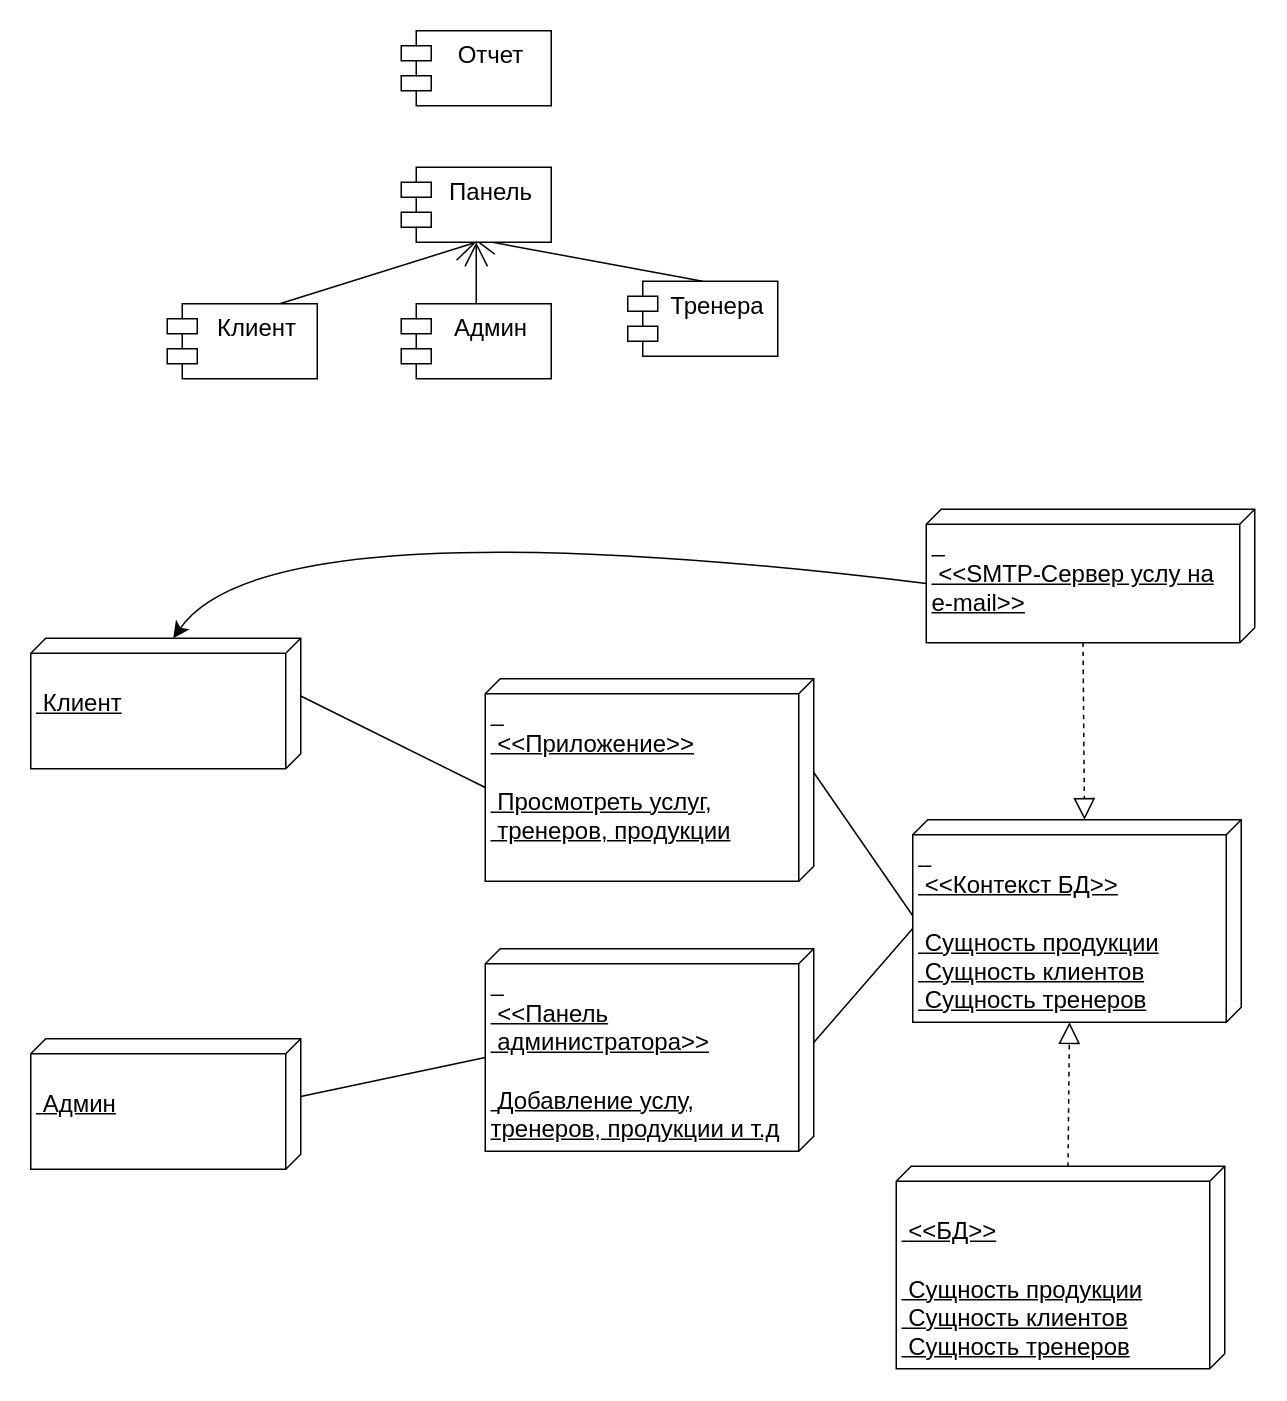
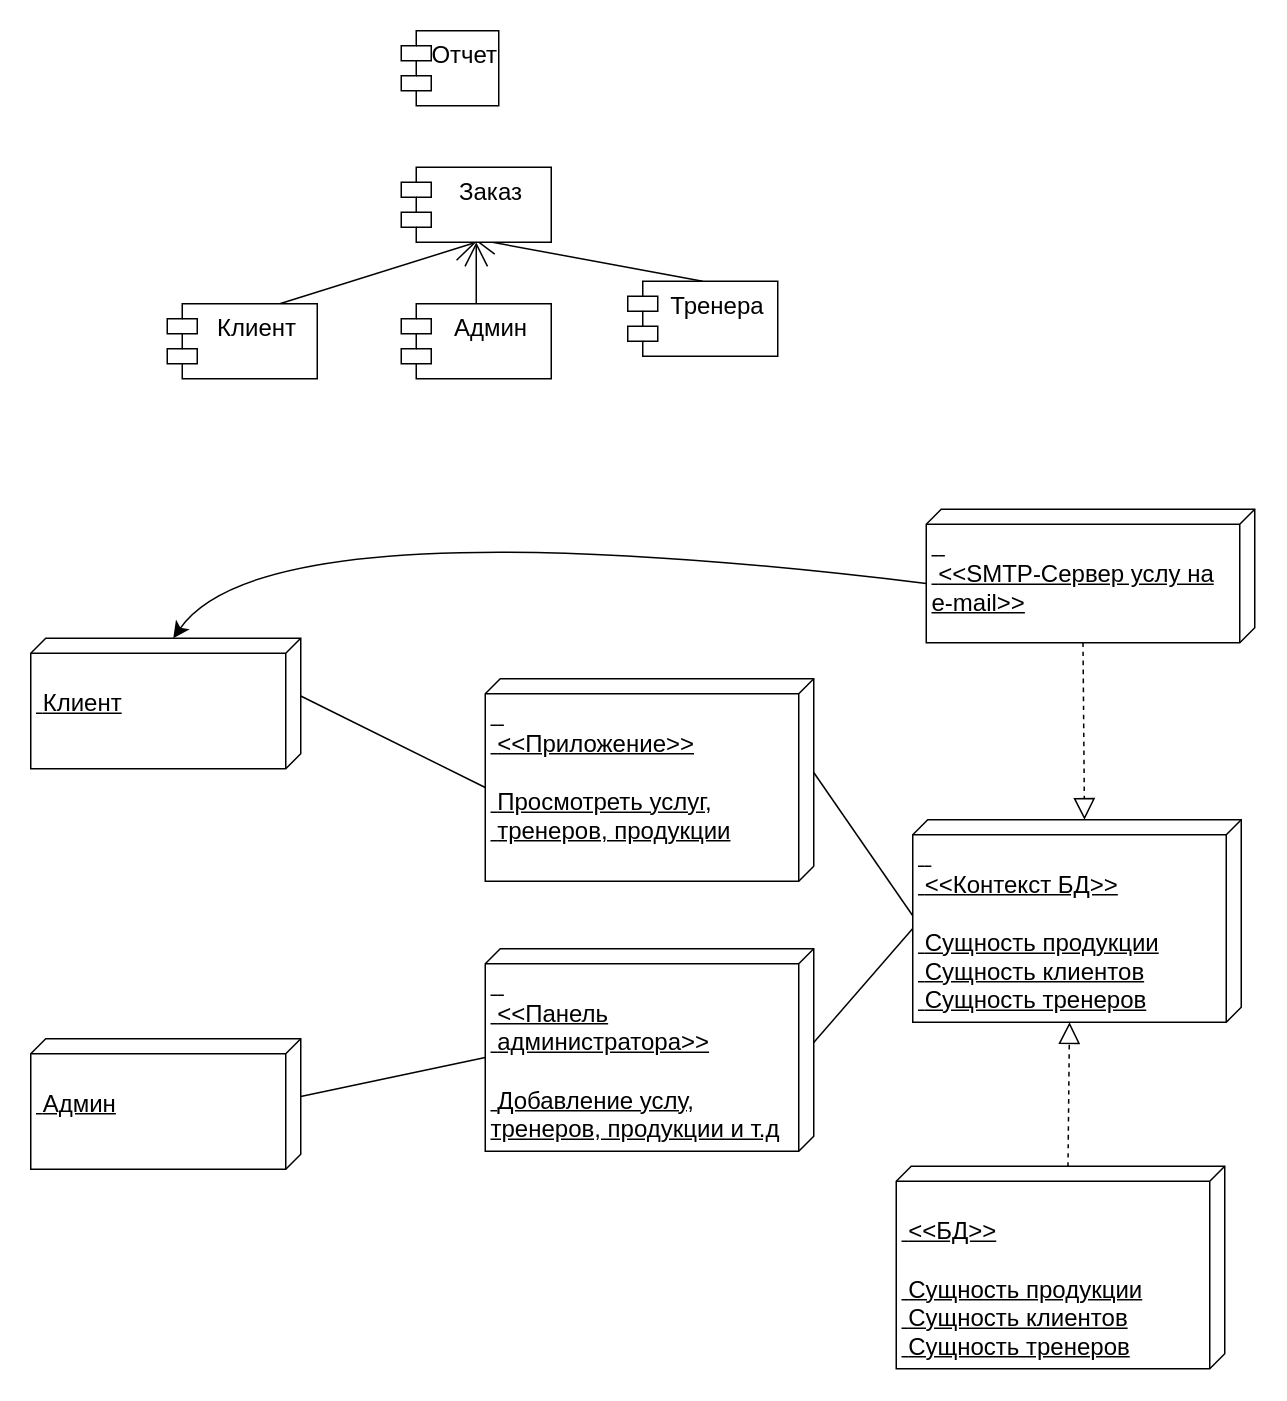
(476, 68) -> (450, 68)
(491, 192) -> (491, 192)
